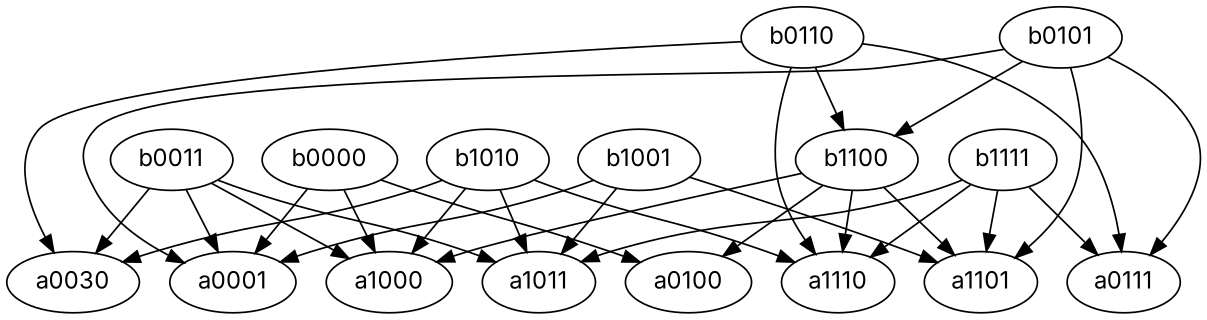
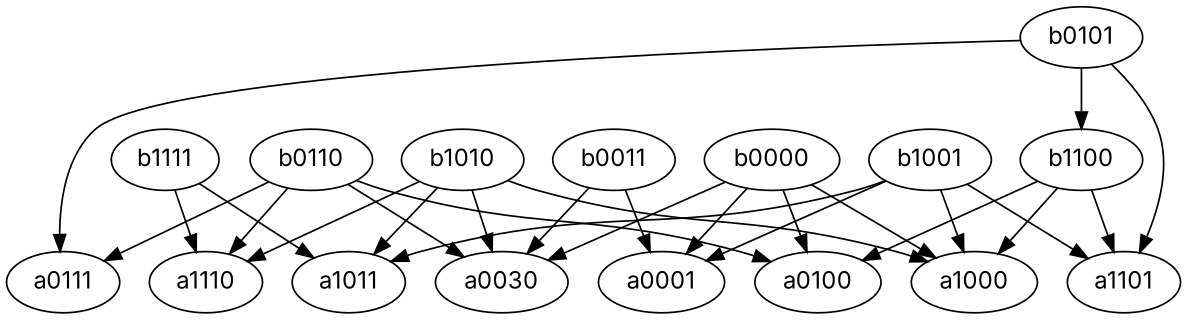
(465, 79) -> none
(826, 91) -> (525, 218)
(283, 202) -> none
none -> (673, 205)
(1050, 208) -> none
(994, 212) -> none
(267, 213) -> (948, 210)
(849, 213) -> none
